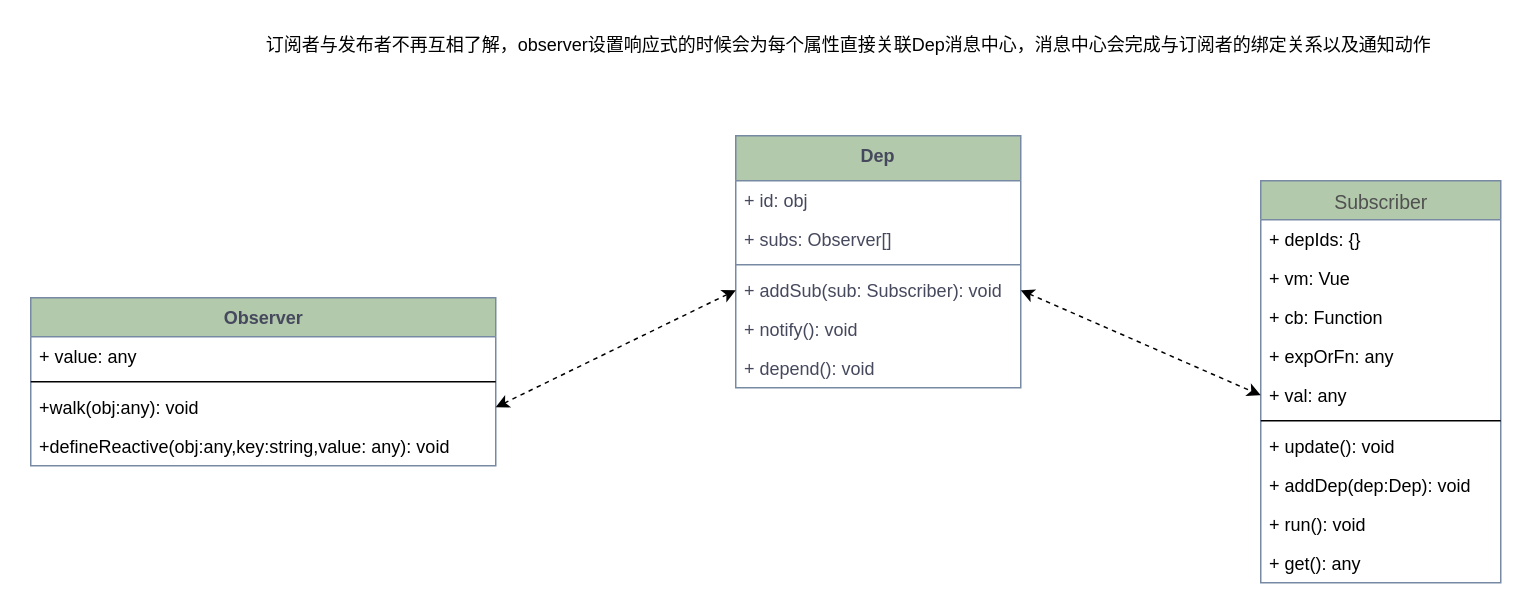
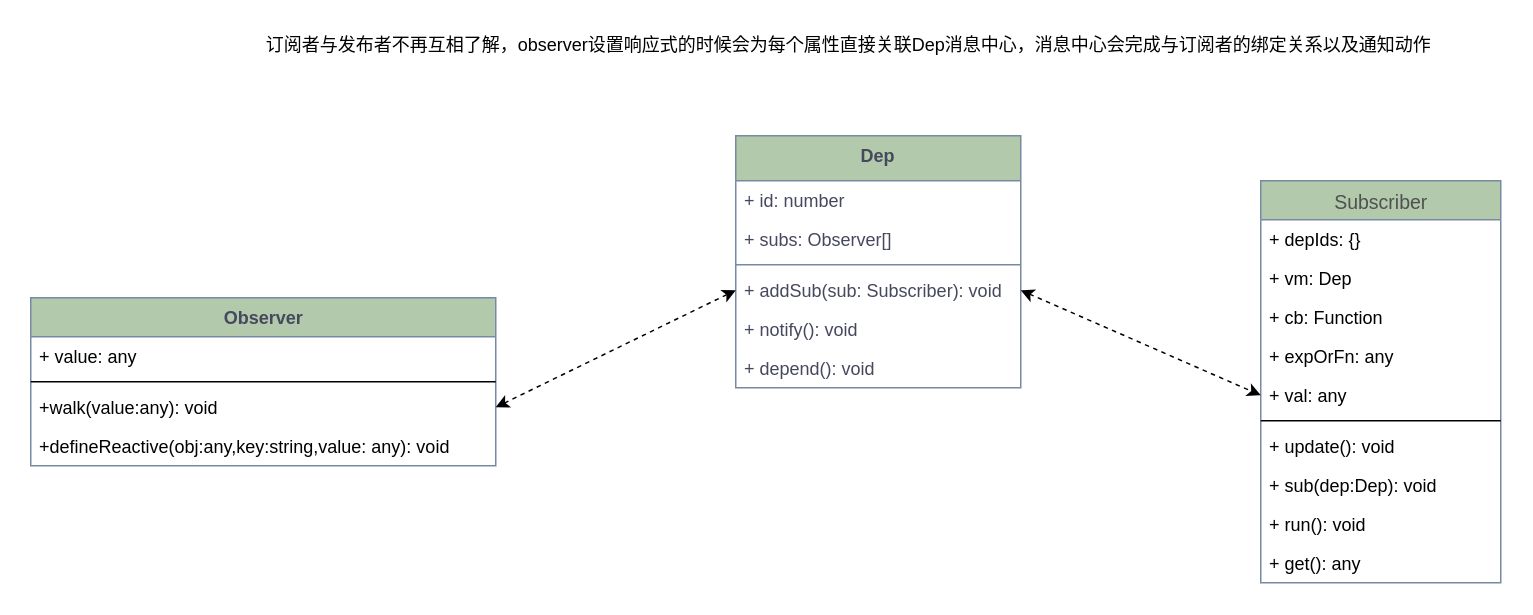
(780, 201) -> (795, 201)
(1307, 279) -> (1307, 279)
(128, 408) -> (136, 408)
(1373, 486) -> (1358, 486)
